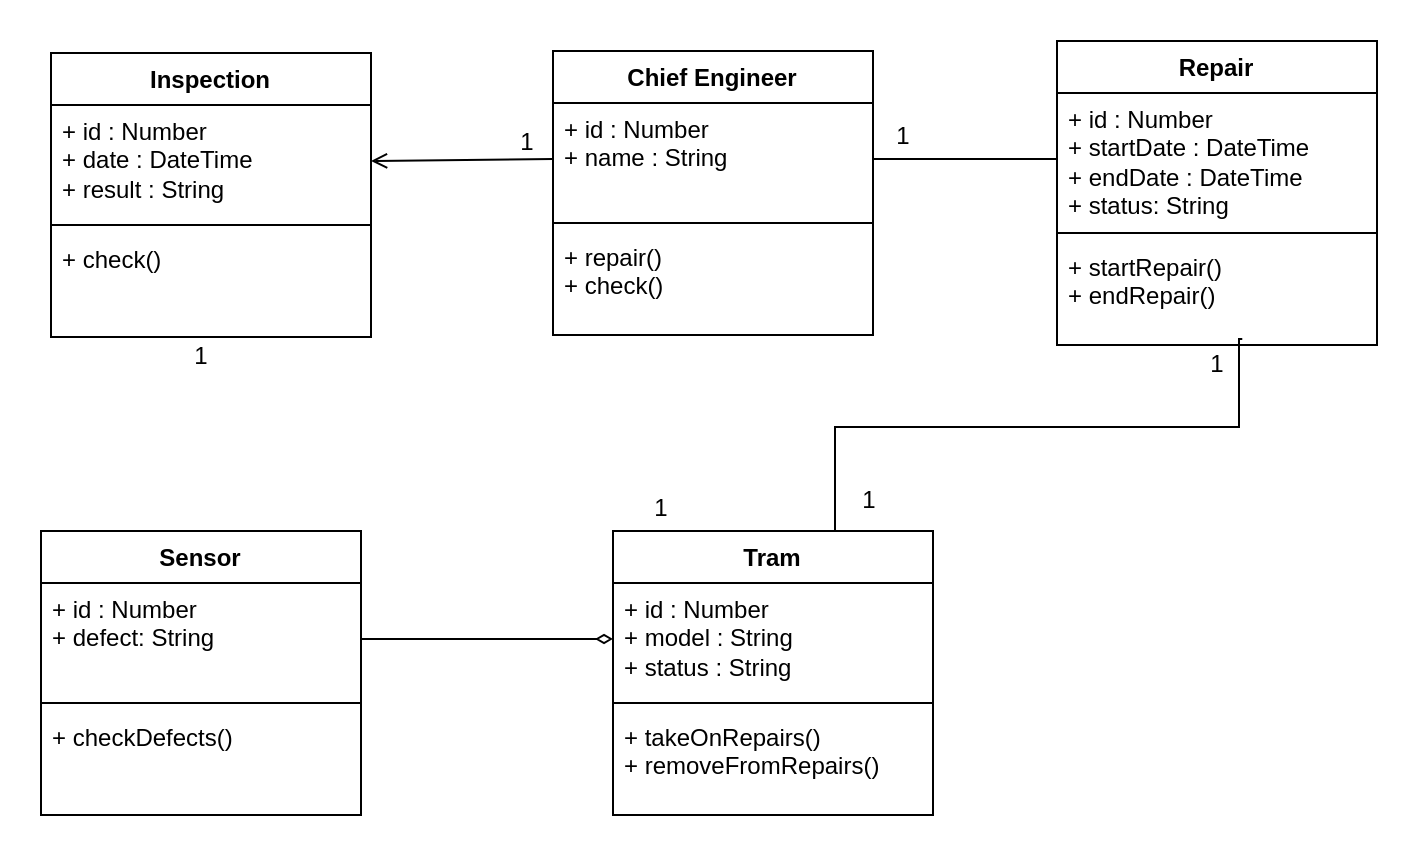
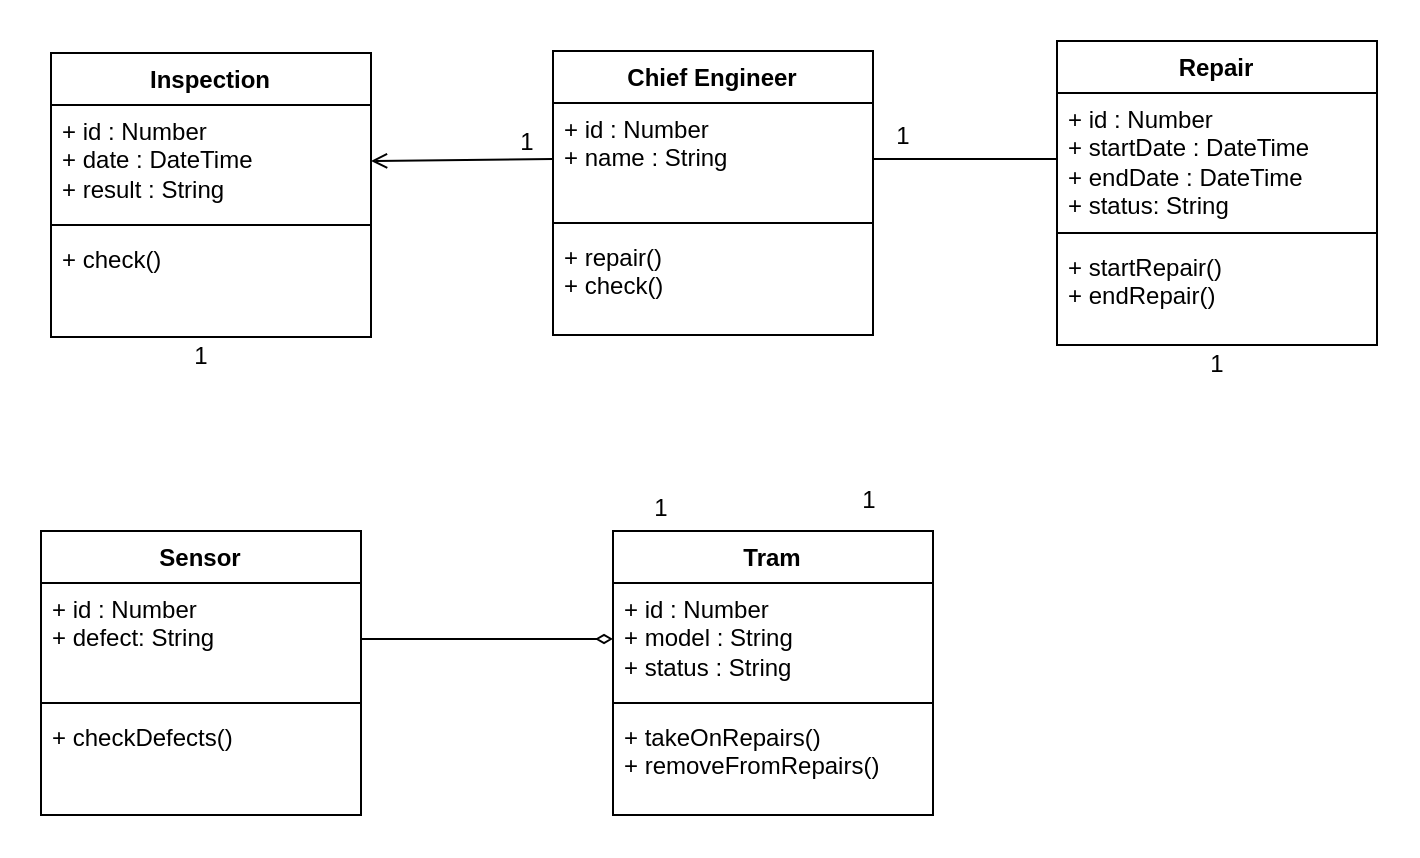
(1029, 427) -> none
